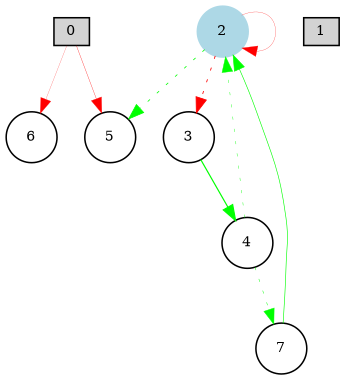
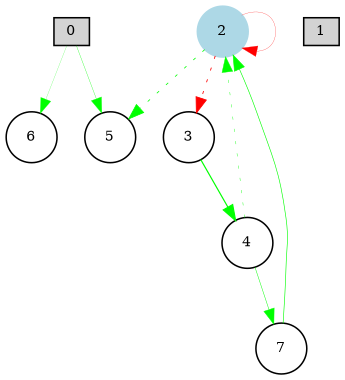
(56, 72) -> (56, 72)
(86, 72) -> (86, 72)
(262, 288) -> (262, 288)
